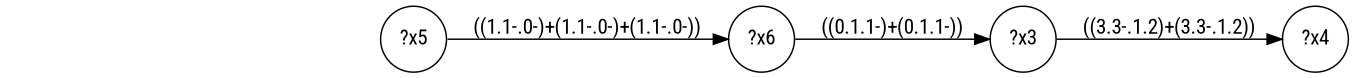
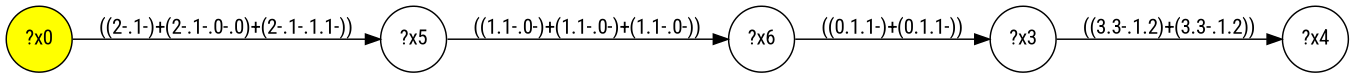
none -> (39, 39)
